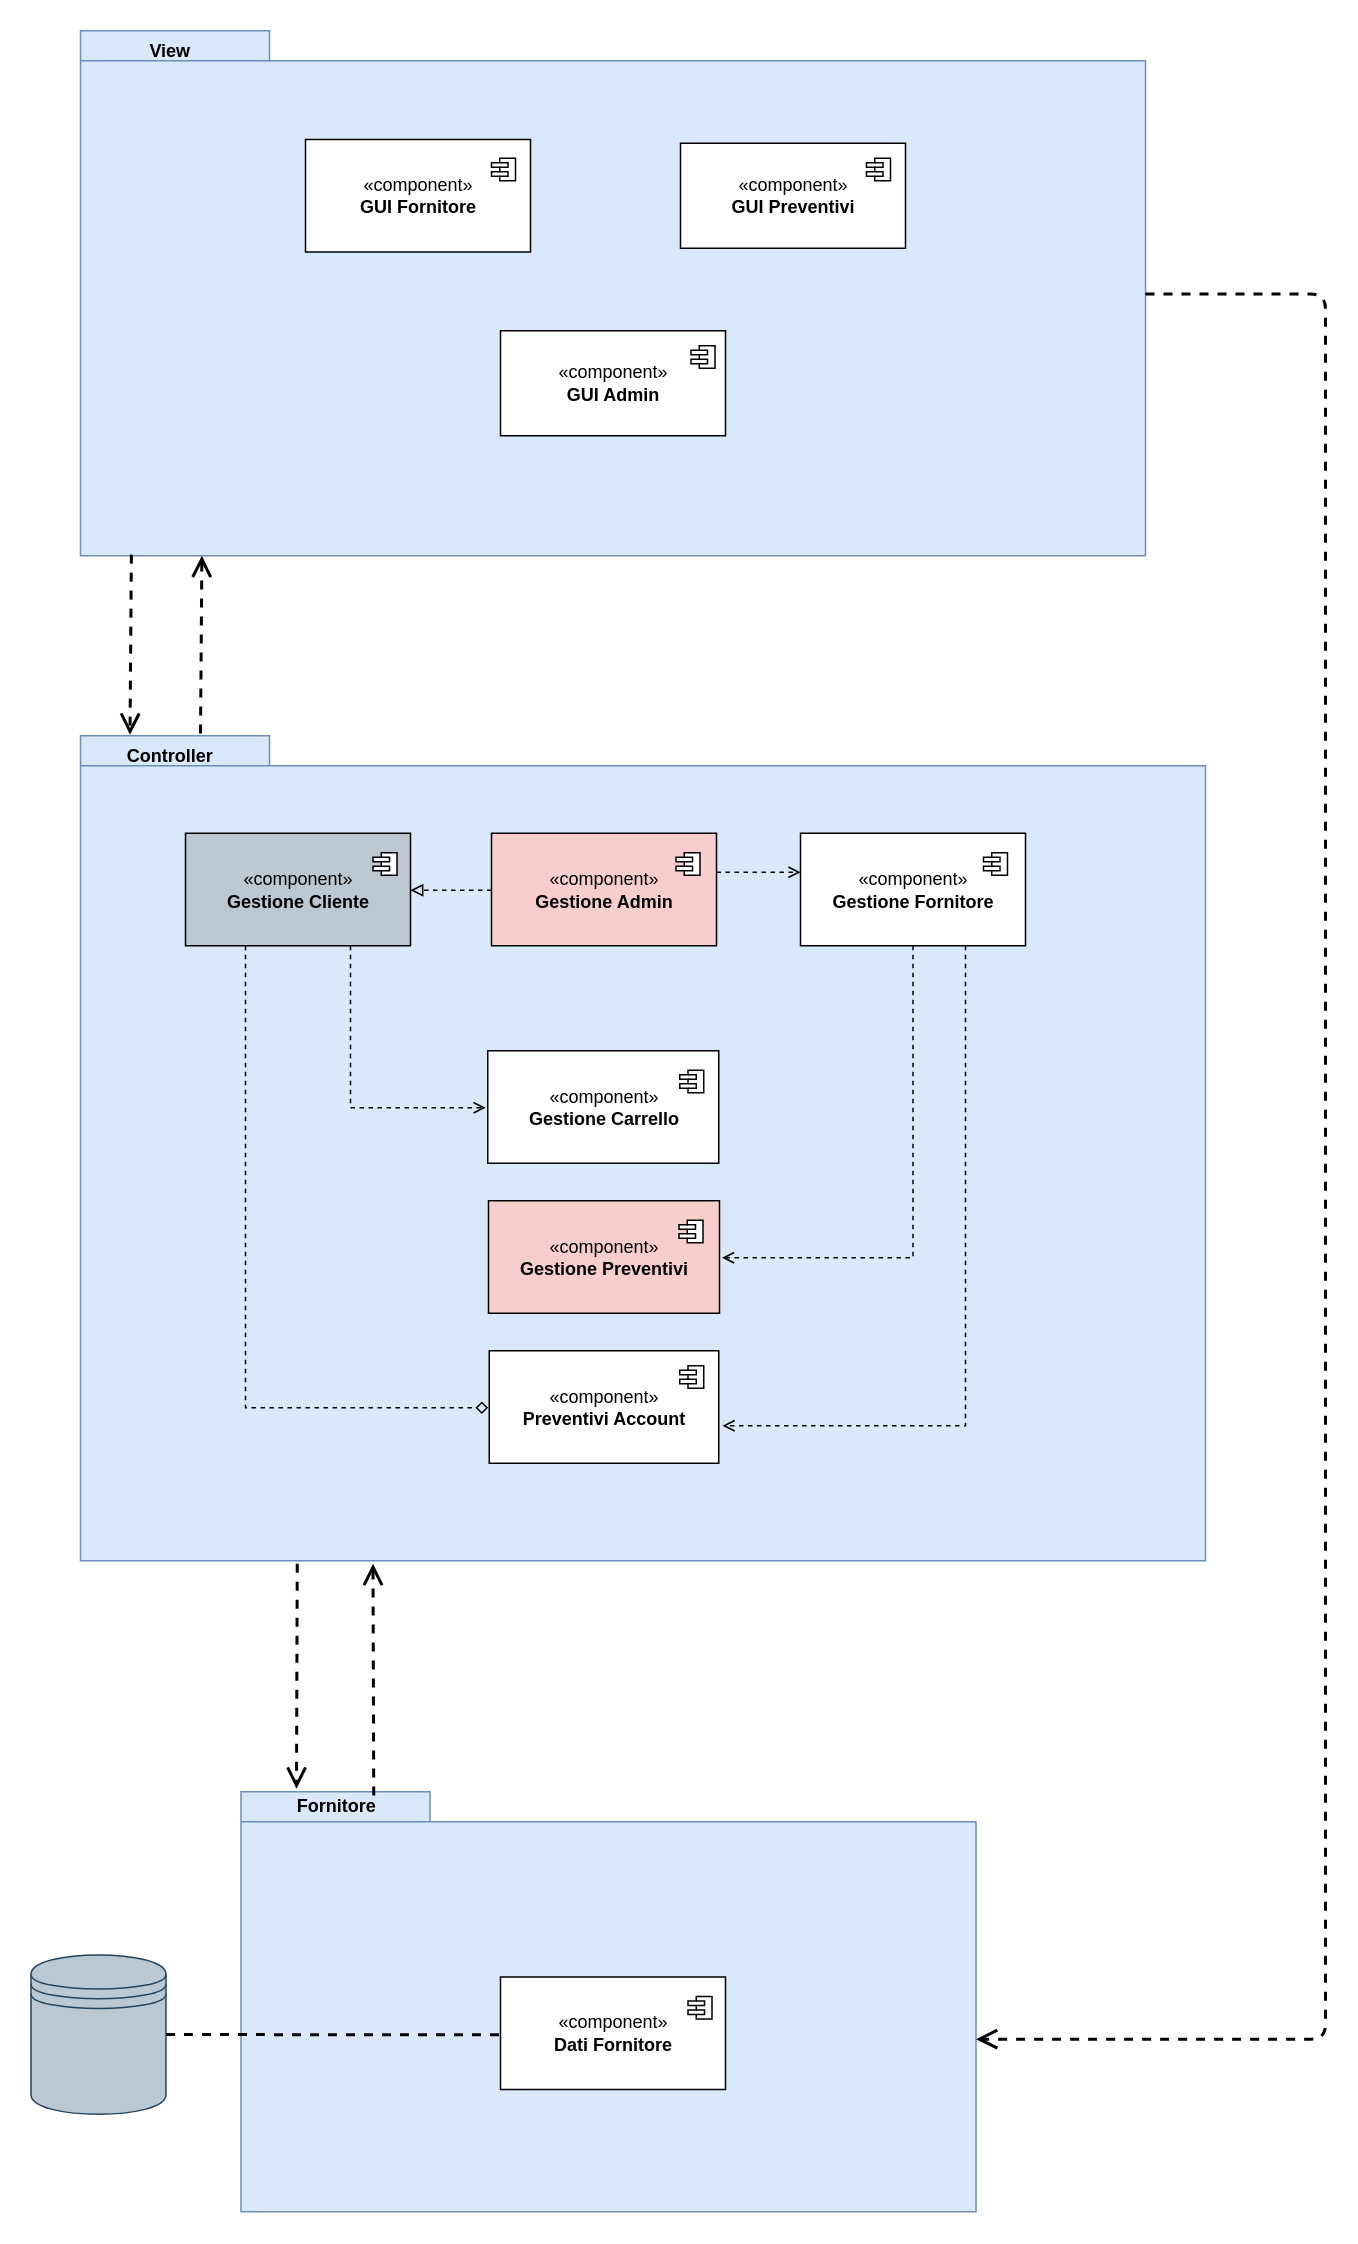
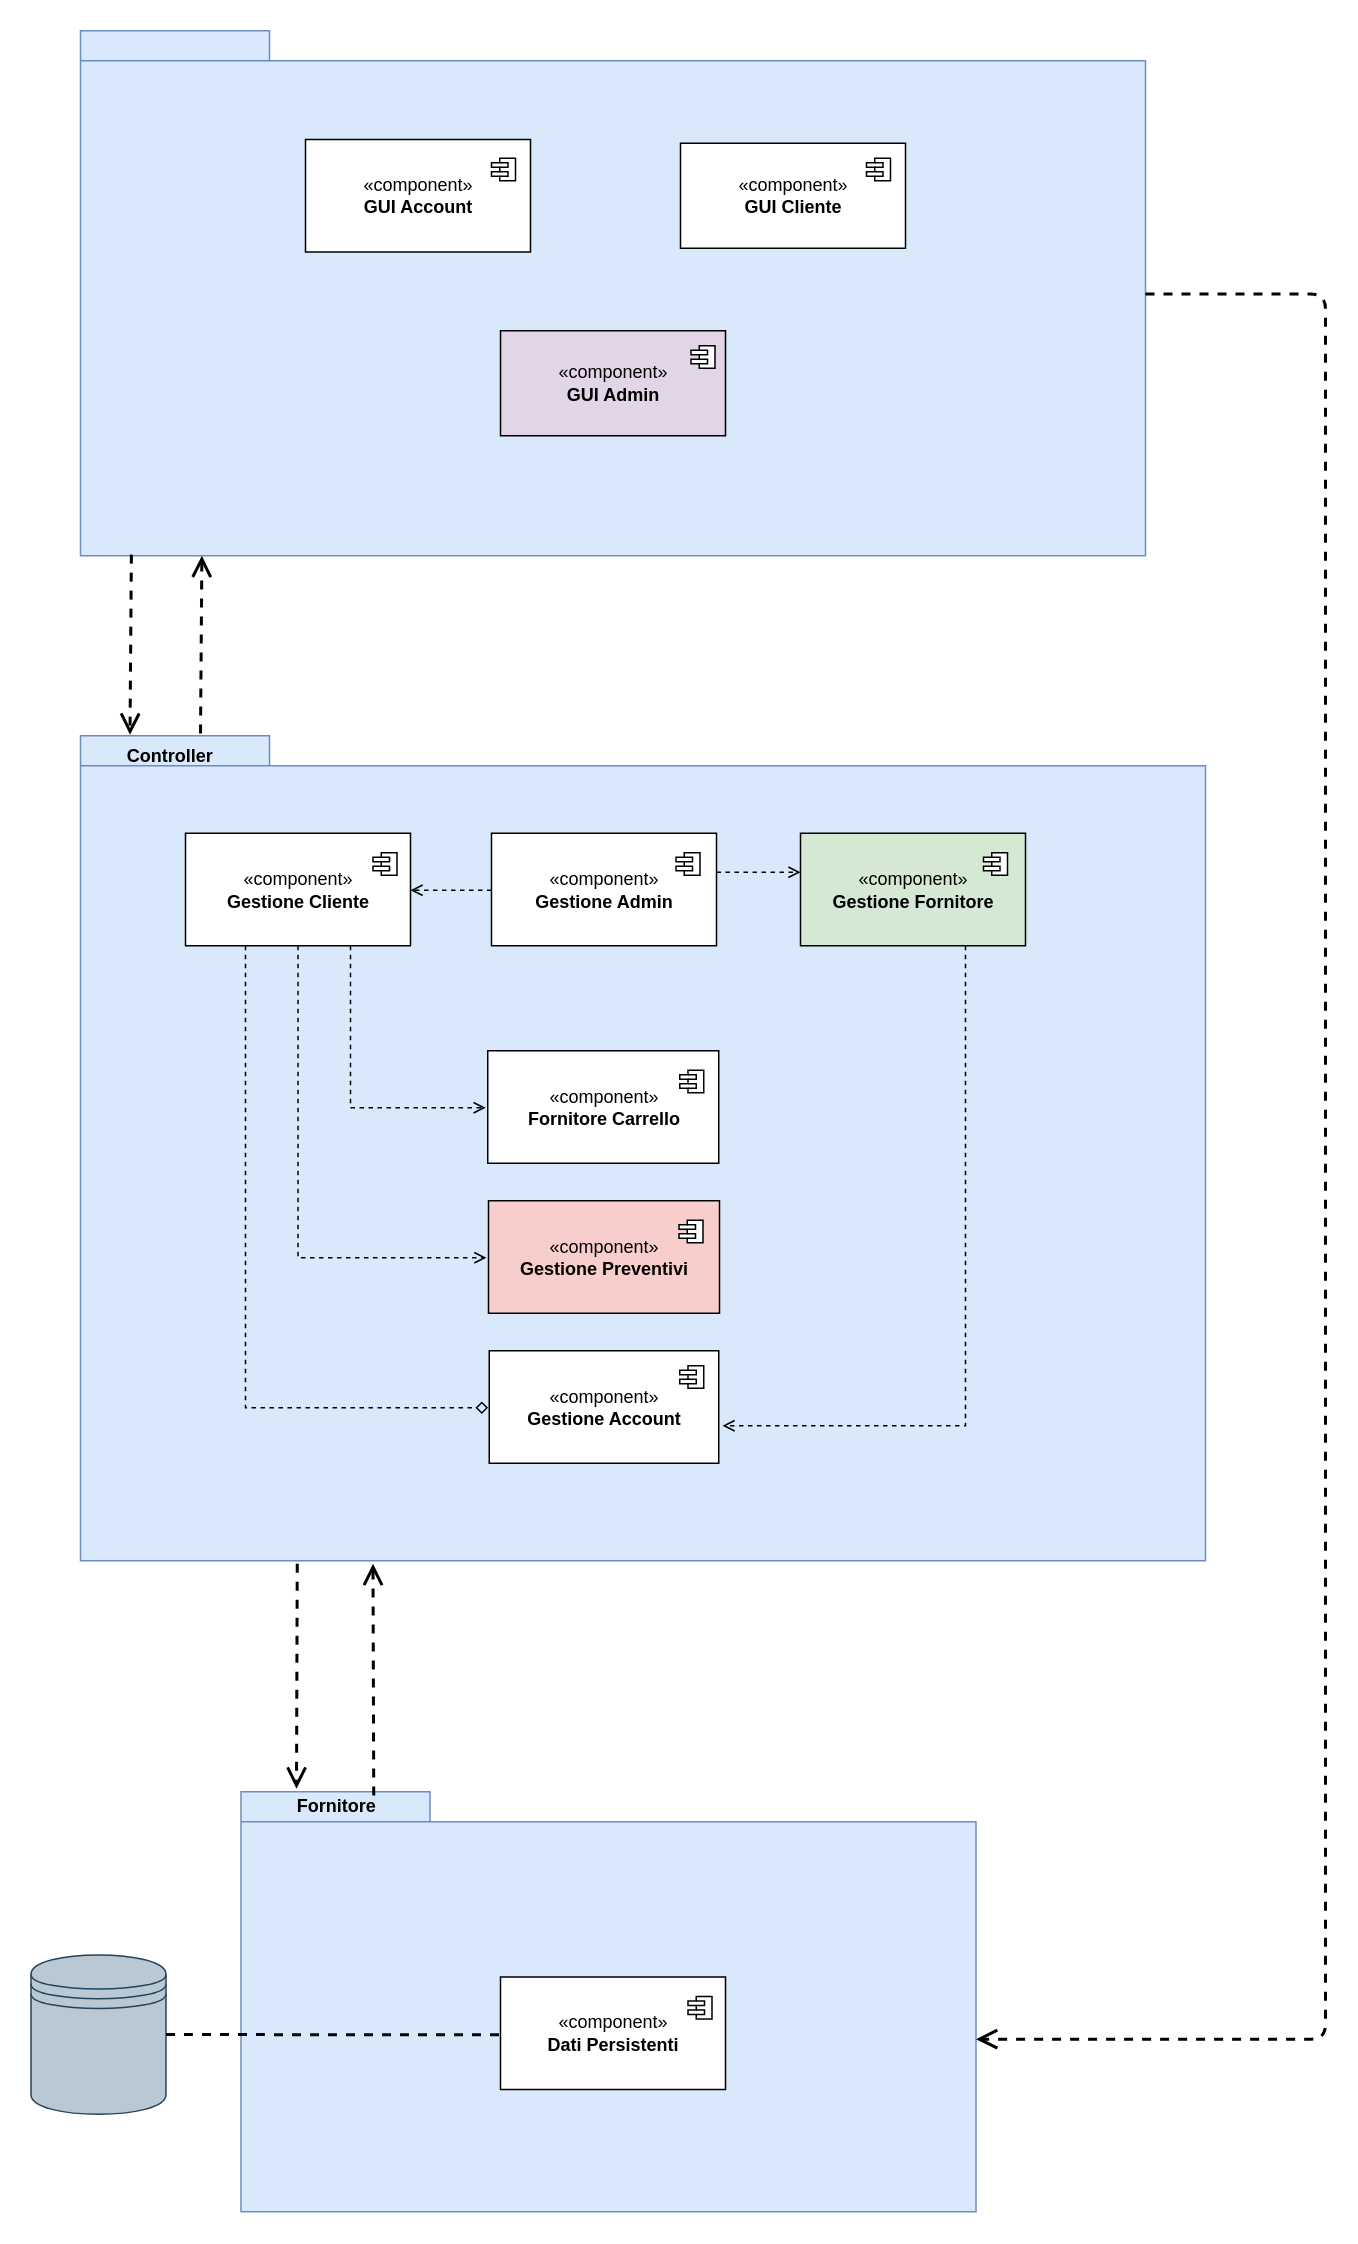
(170, 50) -> none
(419, 196) -> (419, 196)
(794, 196) -> (794, 196)
(613, 383) -> (613, 383)
(298, 890) -> (298, 890)
(423, 890) -> (419, 890)
(604, 890) -> (604, 890)
(913, 890) -> (913, 890)
(605, 1108) -> (605, 1108)
none -> (298, 1194)
(913, 1194) -> none
(605, 1408) -> (605, 1408)
(614, 2033) -> (614, 2033)
